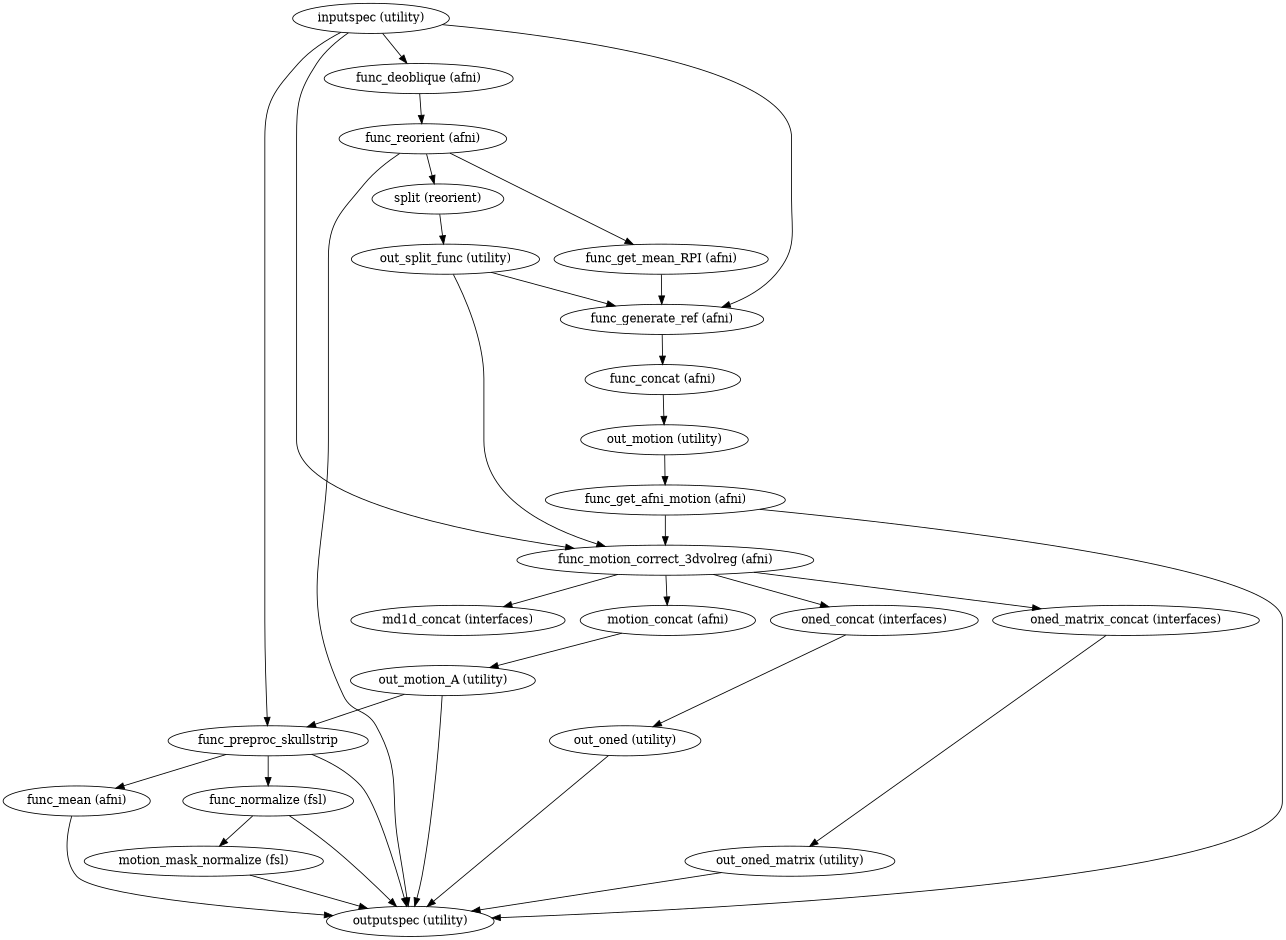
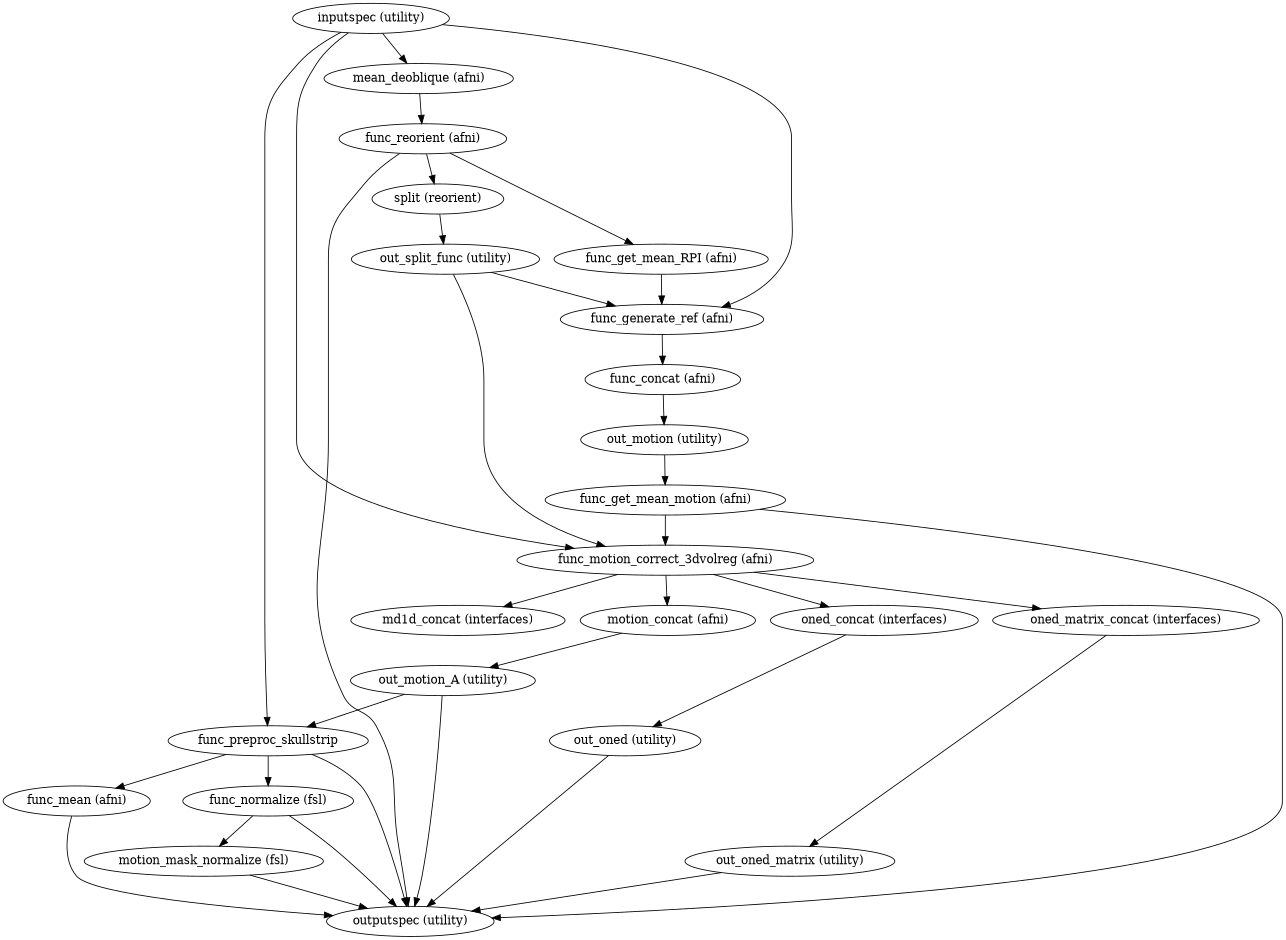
(419, 79) -> (419, 79)
(665, 500) -> (665, 500)
